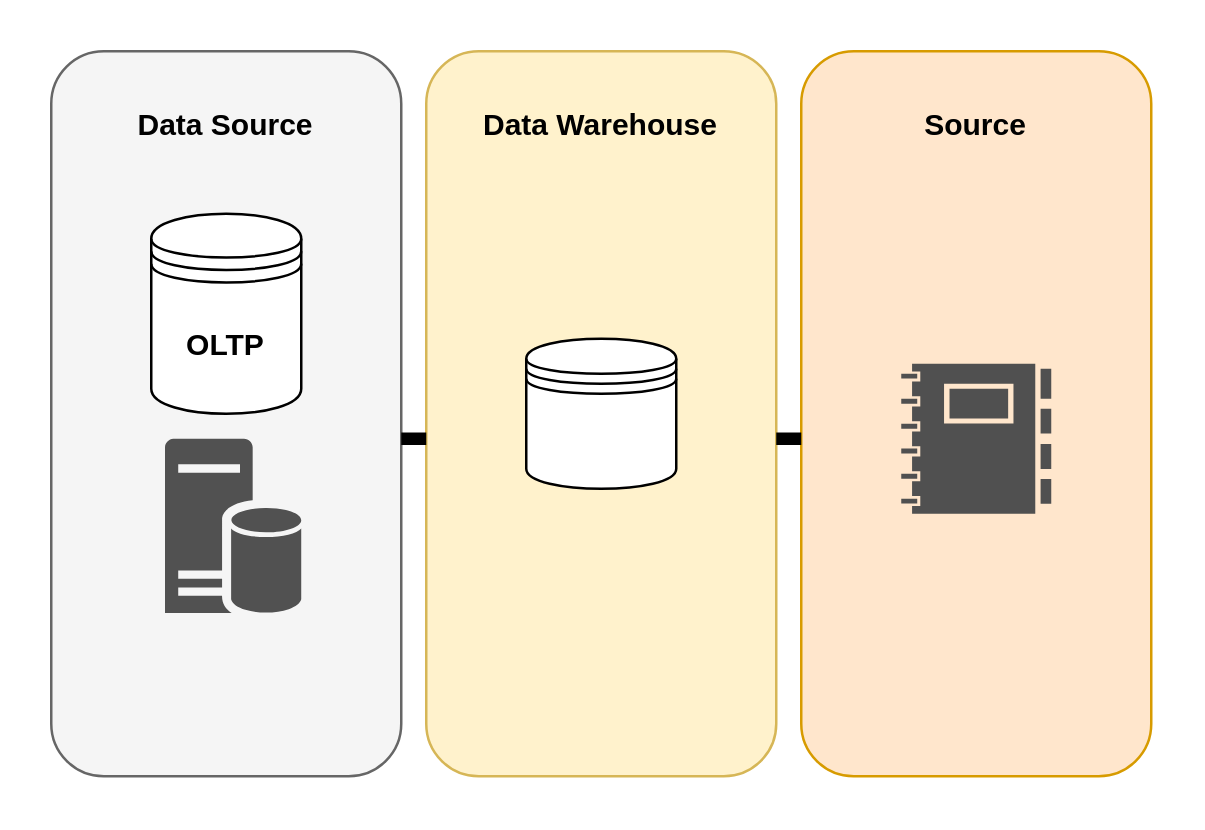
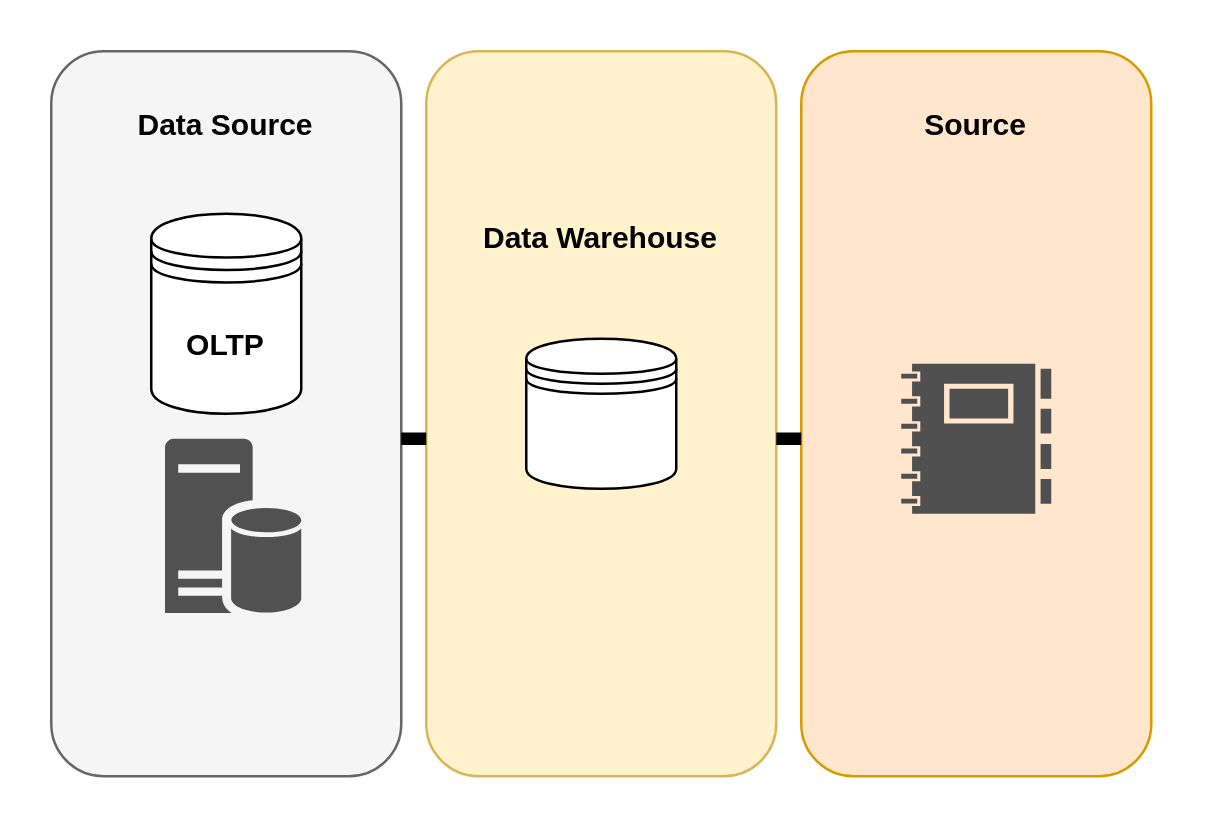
(601, 126) -> (601, 239)
